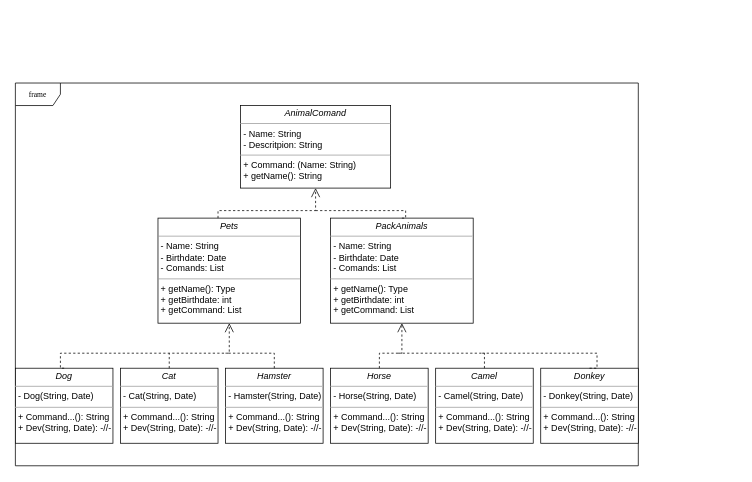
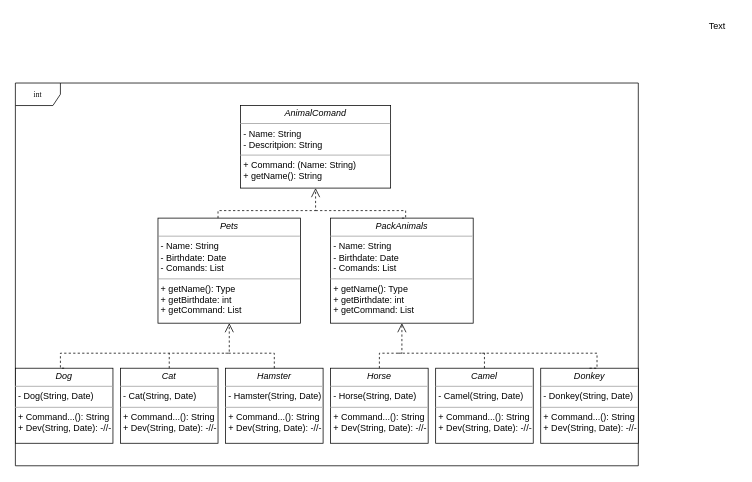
none -> (717, 27)
(38, 94) -> (38, 94)
